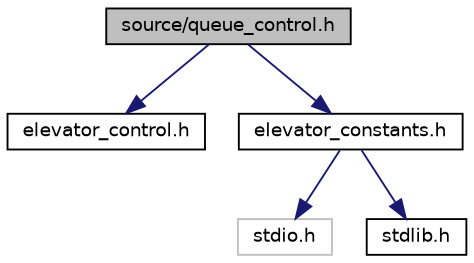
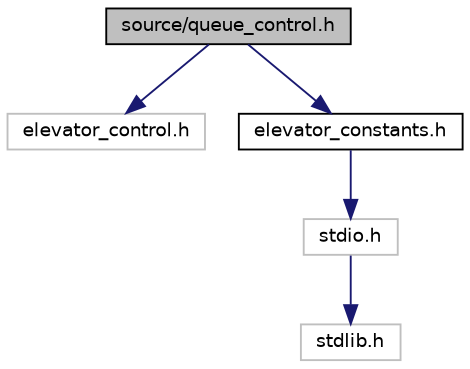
(106, 132) -> (106, 132)
(379, 176) -> (351, 280)
(417, 237) -> (351, 342)
